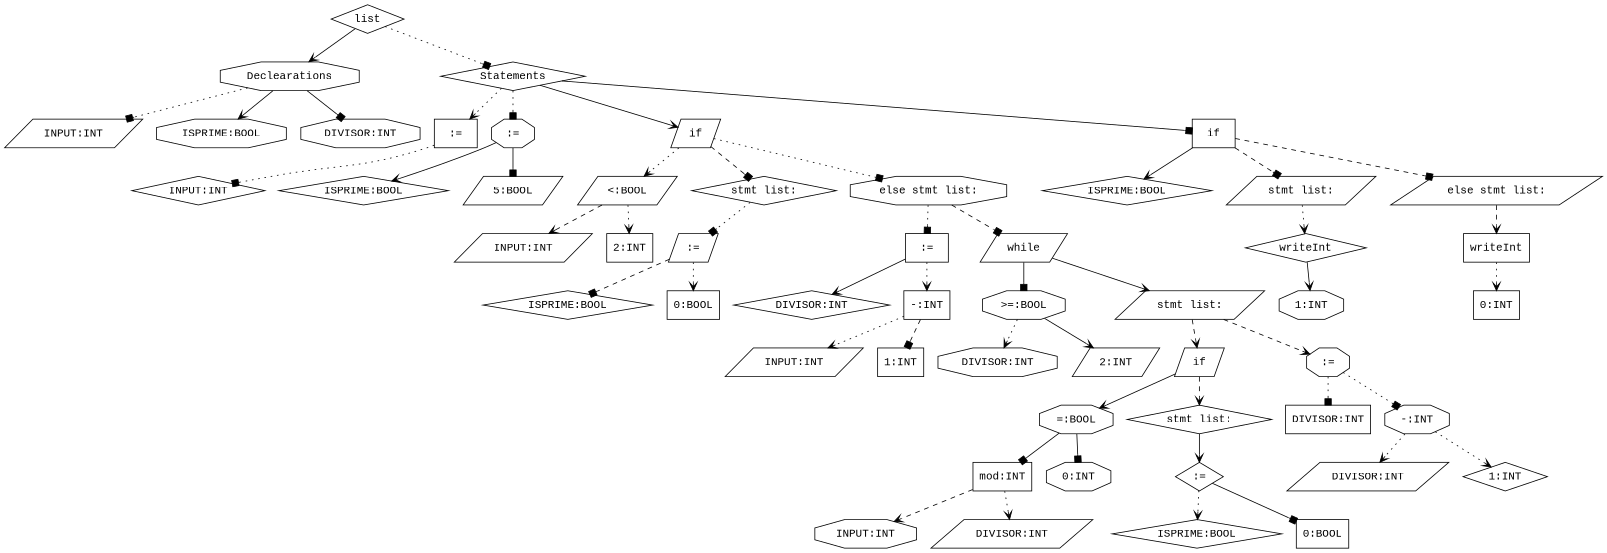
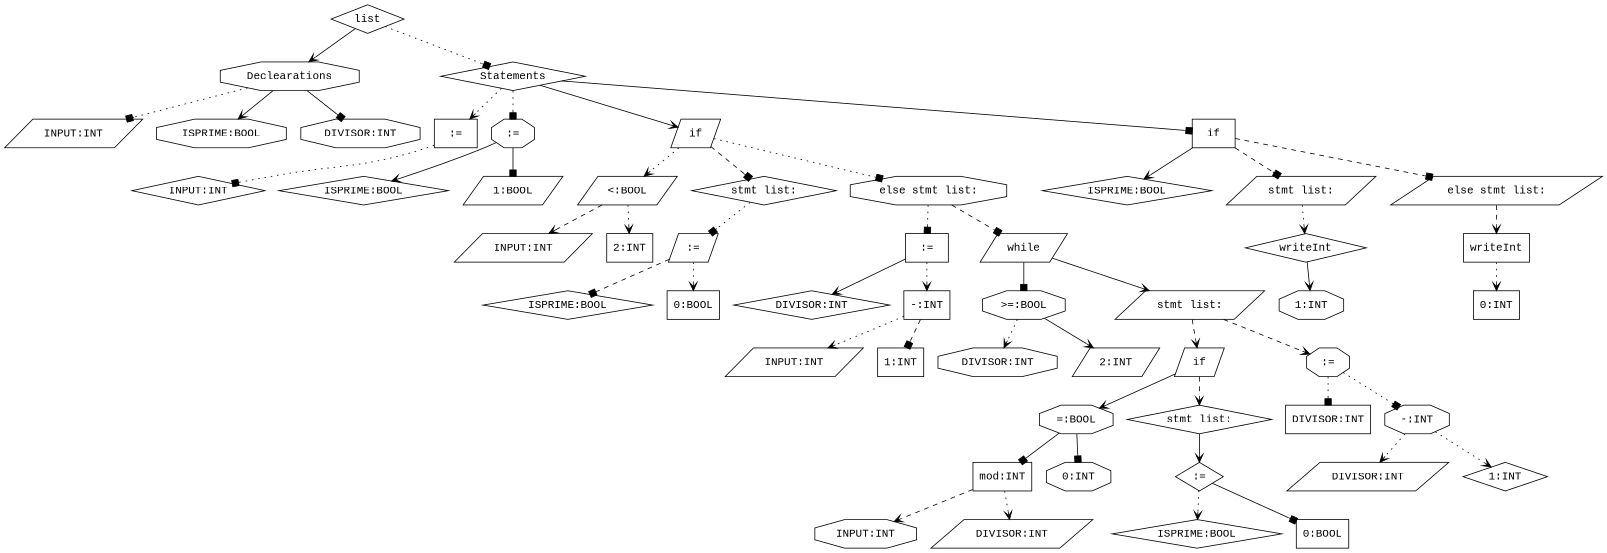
(513, 191) -> (513, 191)
